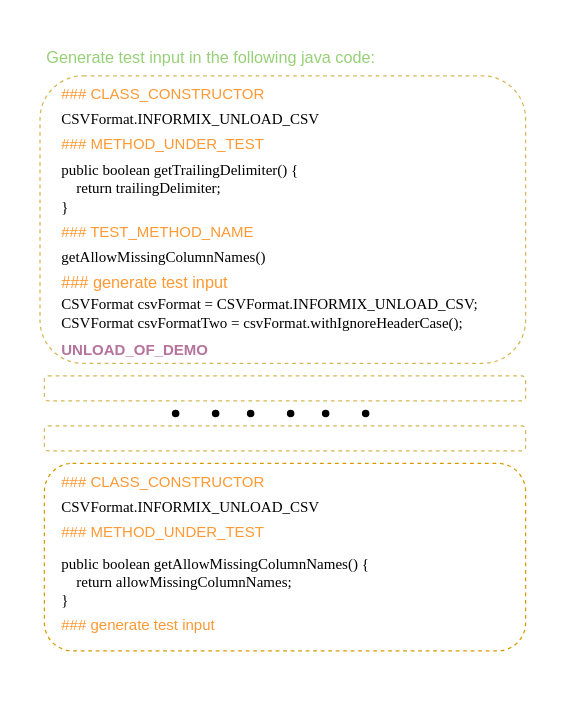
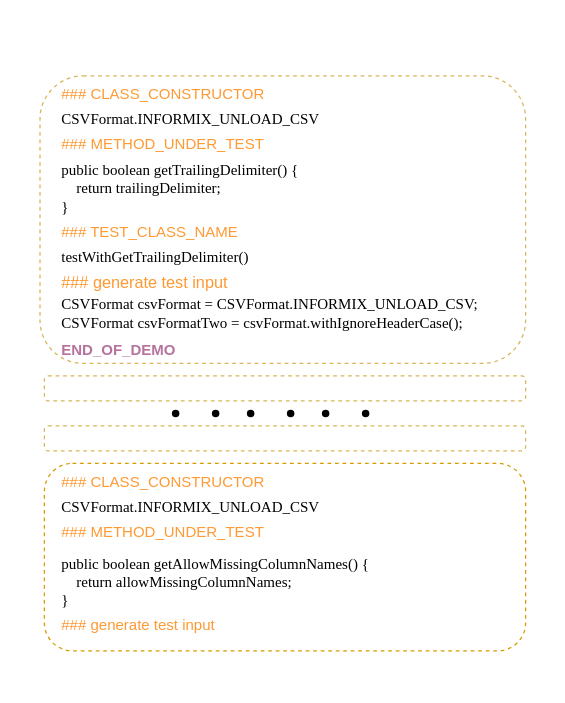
(219, 57) -> none
(144, 232) -> (140, 232)
(170, 257) -> (174, 257)
(121, 351) -> (108, 351)
